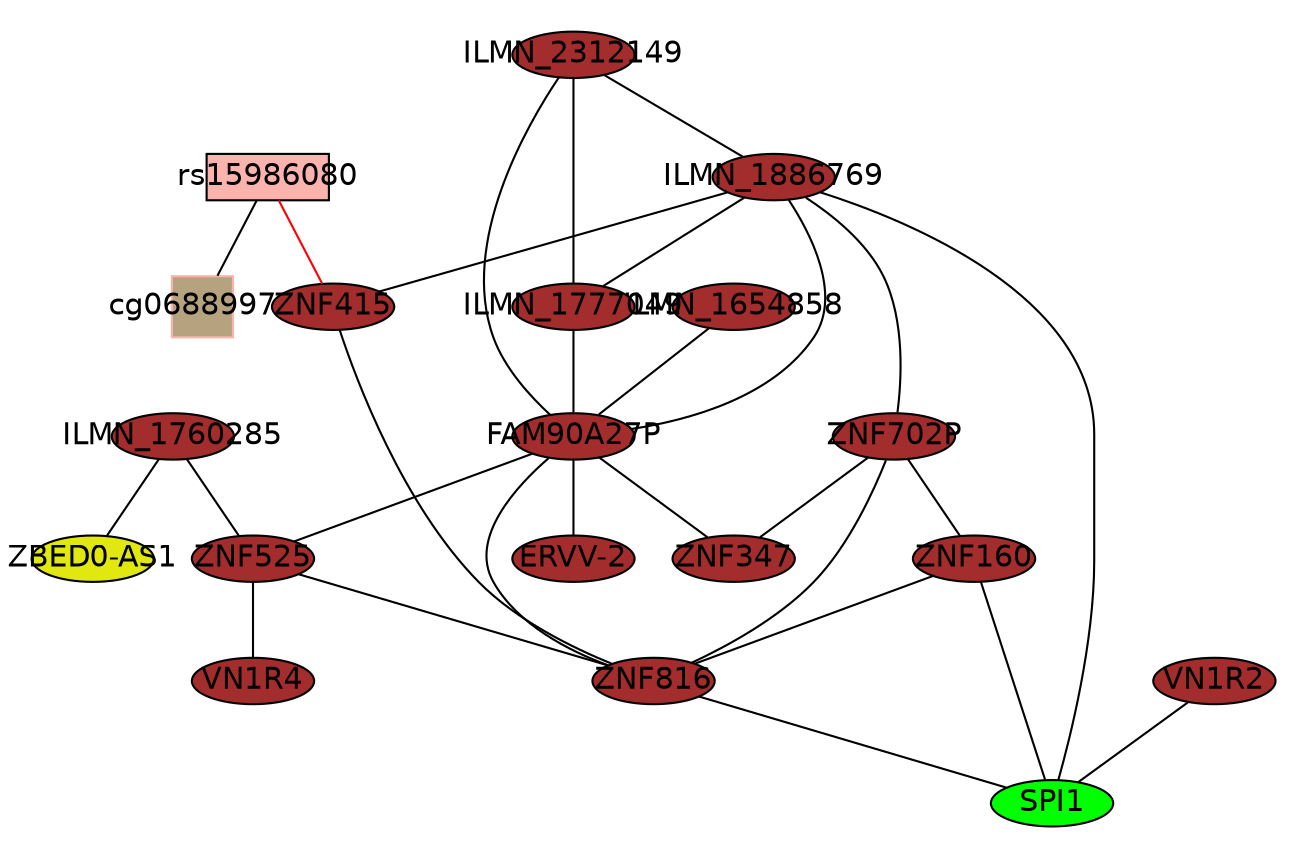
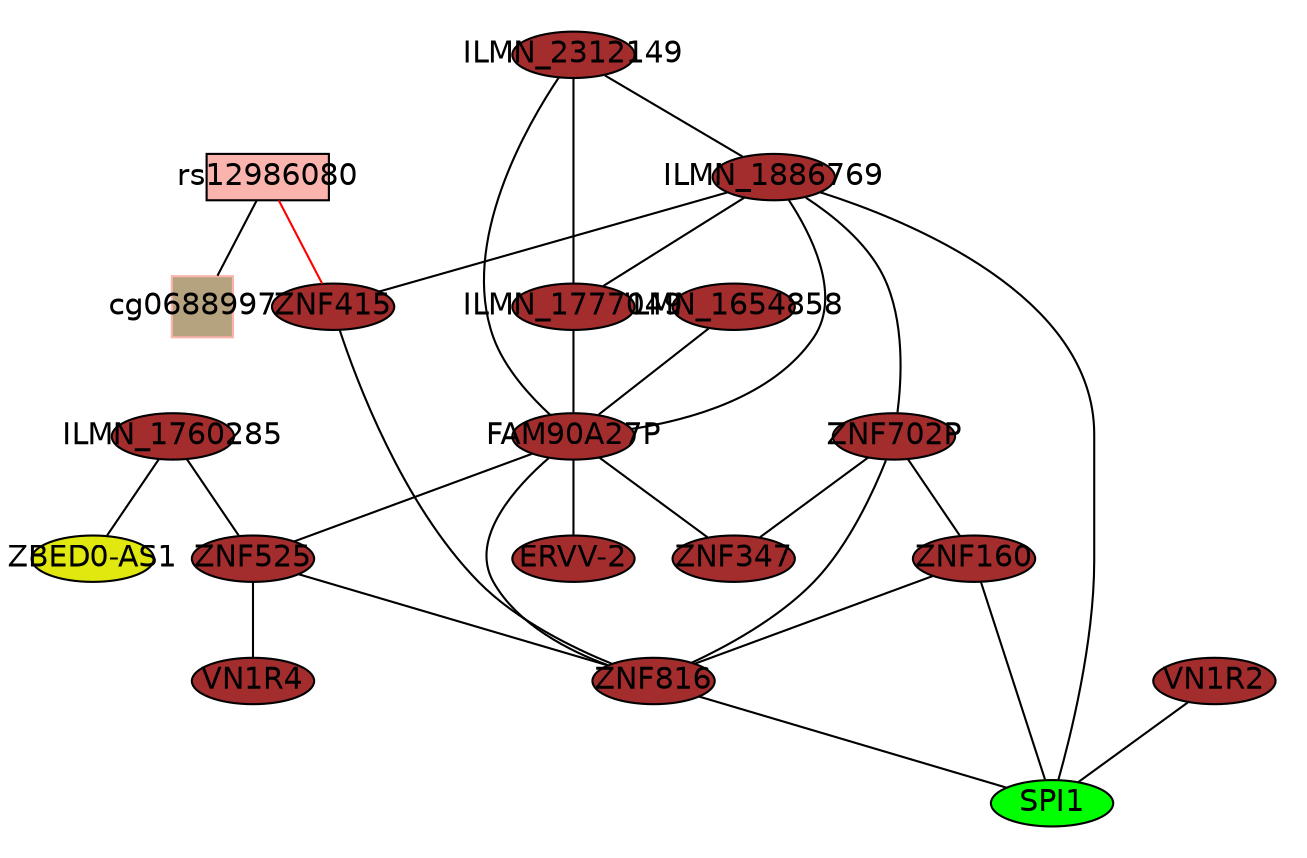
(268, 177) -> (268, 177)
